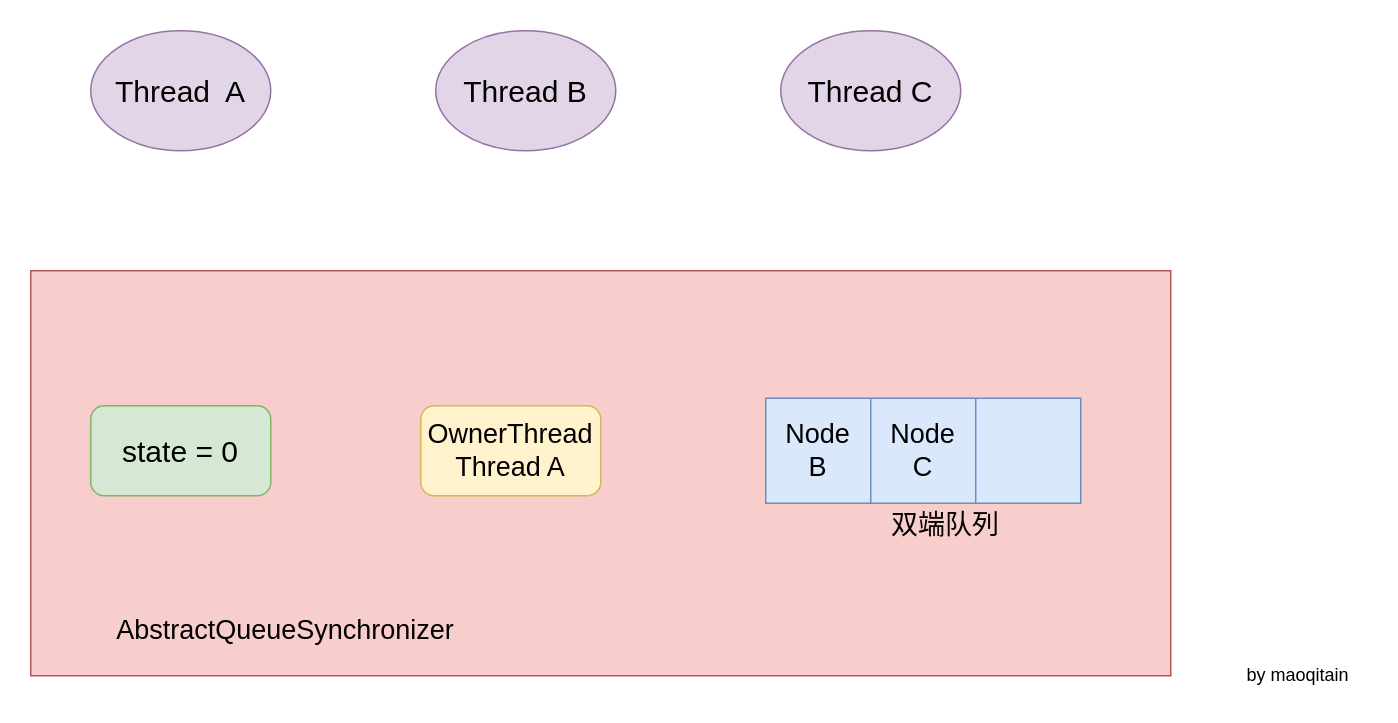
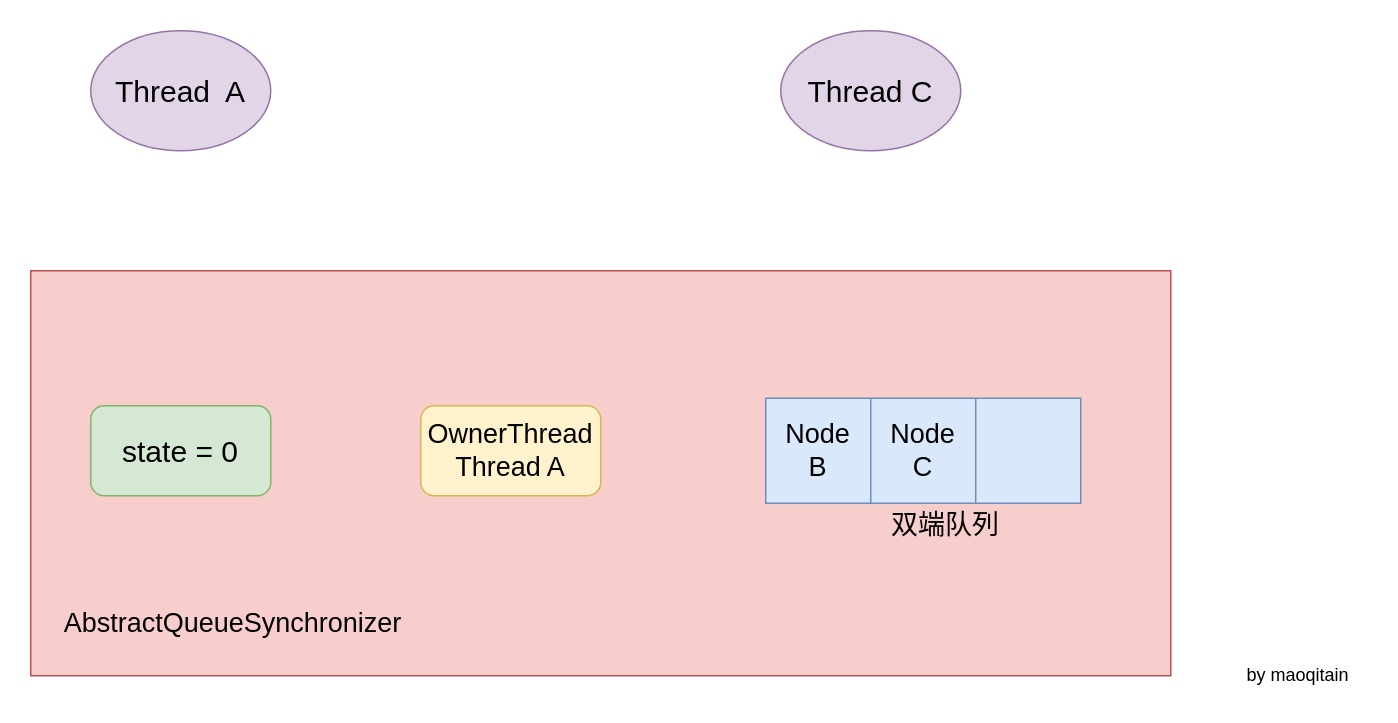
(526, 91) -> none
(286, 631) -> (233, 623)
